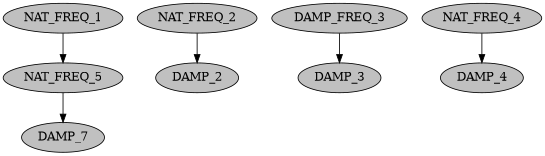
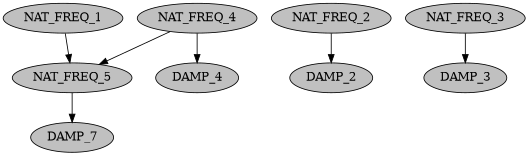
(340, 18) -> (465, 18)
none -> (138, 46)
